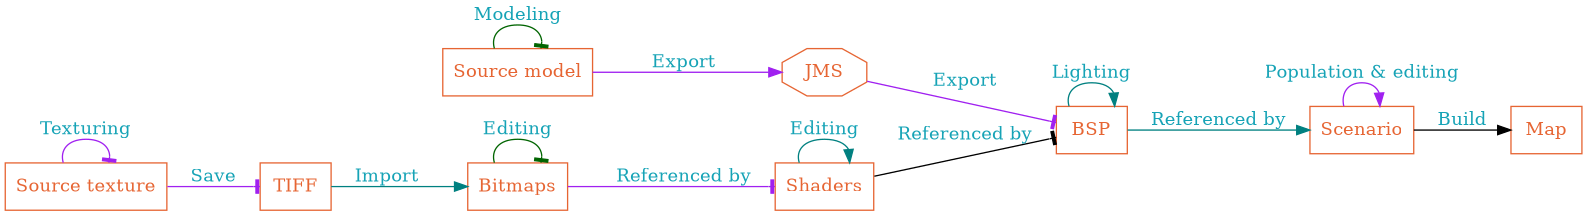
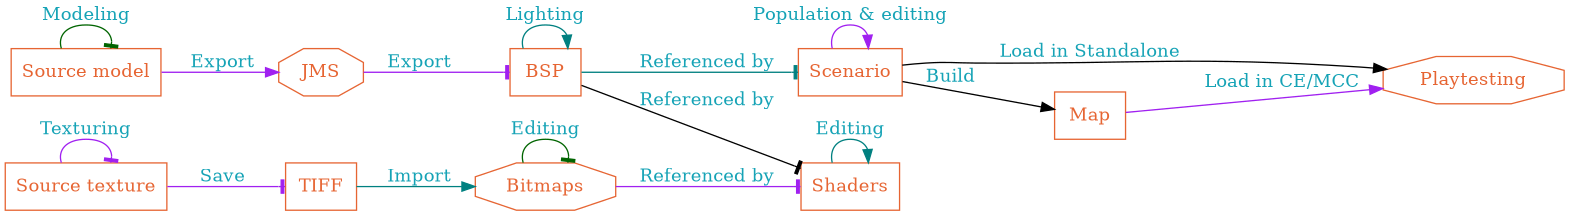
none -> (1474, 80)
(1212, 130) -> (687, 72)
(962, 158) -> (688, 126)
(518, 187) -> (546, 187)
